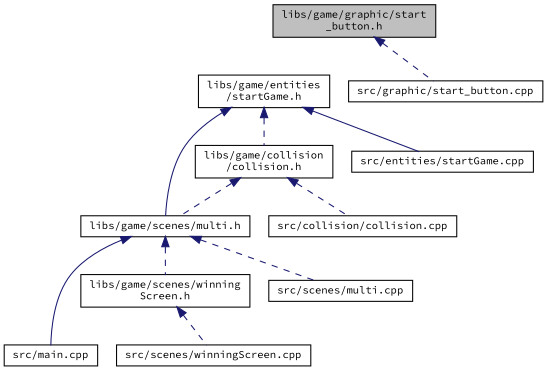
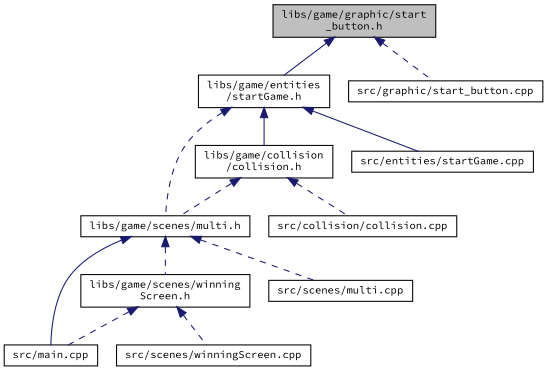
none -> (305, 59)
(264, 132) -> (264, 132)
(179, 156) -> (179, 156)
none -> (98, 329)
